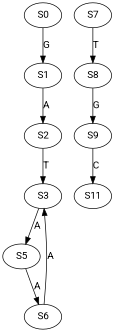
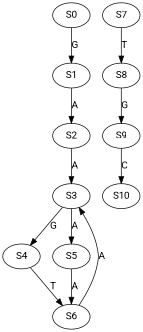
(46, 166) -> (75, 166)
(93, 196) -> (121, 196)
none -> (21, 256)
